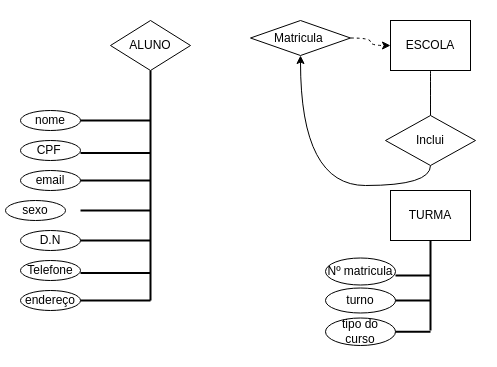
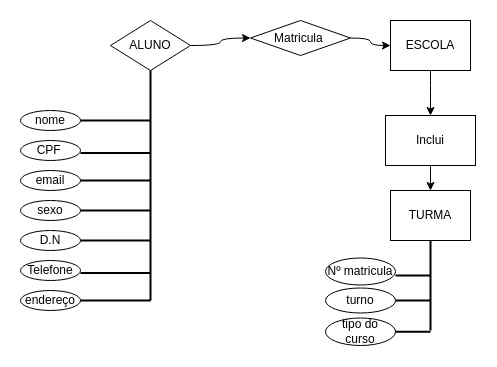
(370, 40) -> (370, 40)
none -> (218, 44)
(431, 110) -> (431, 107)
(431, 141) -> (431, 141)
(327, 169) -> (431, 173)
(36, 211) -> (51, 211)
